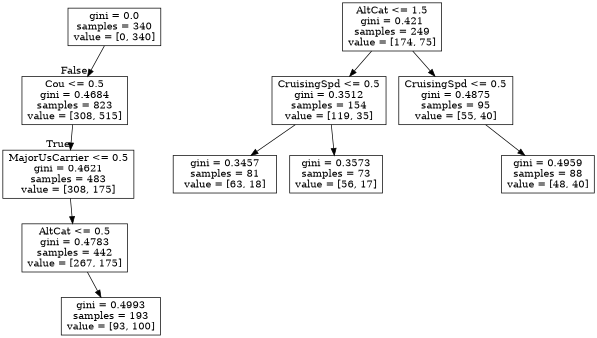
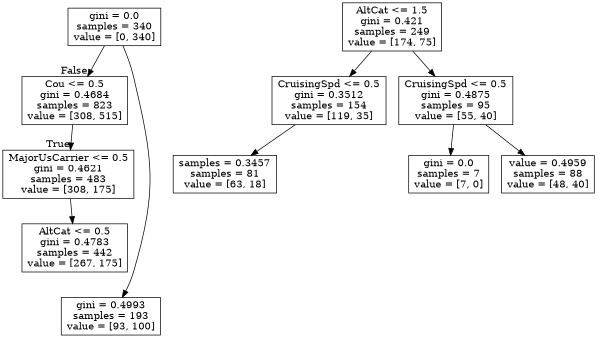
(225, 174) -> (225, 174)
(336, 174) -> none
none -> (449, 174)
(548, 174) -> (548, 174)
(92, 282) -> (150, 168)
